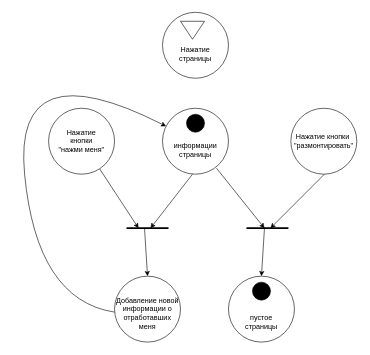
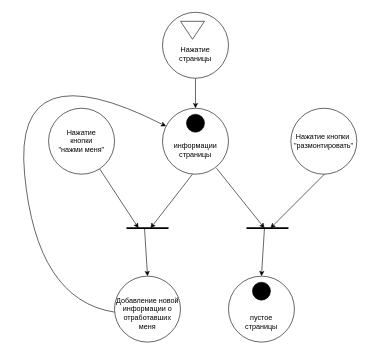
none -> (195, 91)
